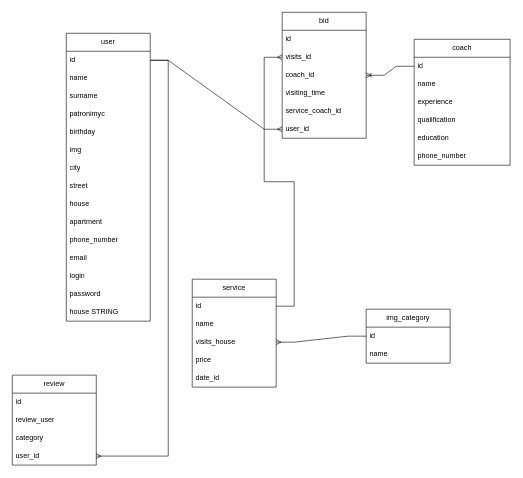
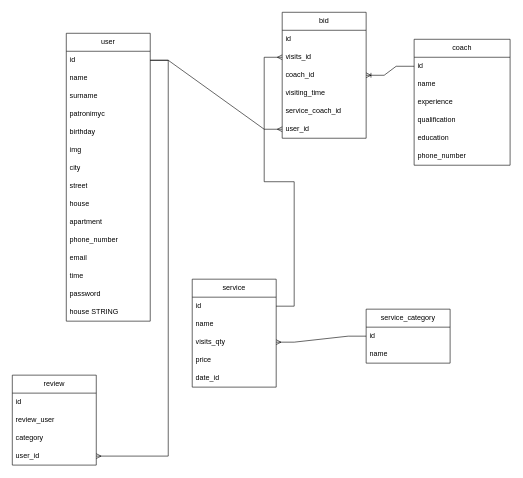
(78, 276) -> (77, 276)
(408, 318) -> (408, 318)
(218, 342) -> (214, 342)
